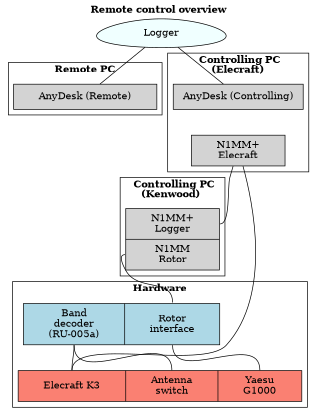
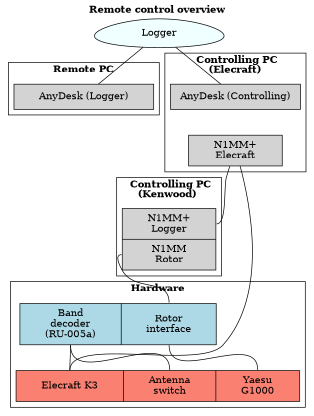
(85, 97) -> (84, 97)
